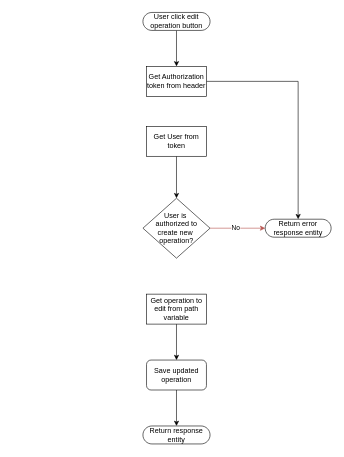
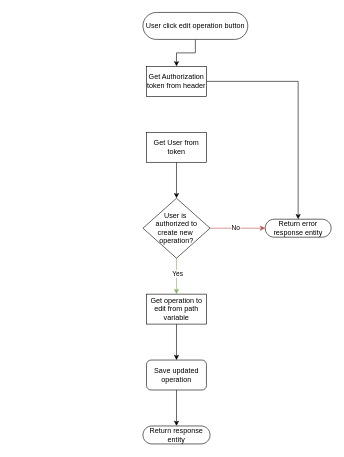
(177, 21) -> (196, 26)
(177, 141) -> (177, 147)
none -> (177, 274)
